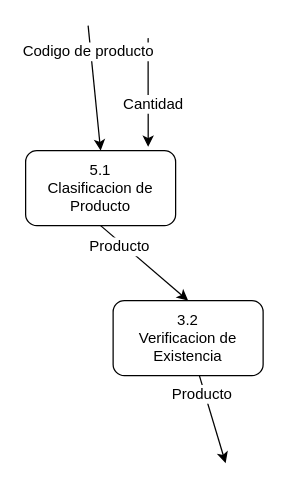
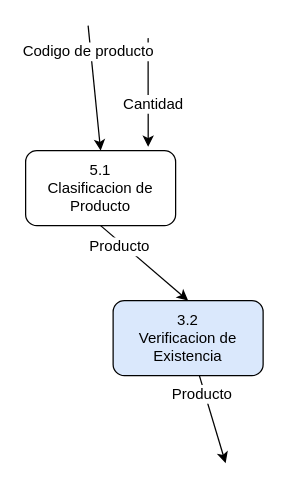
(188, 338) -> (188, 338)
